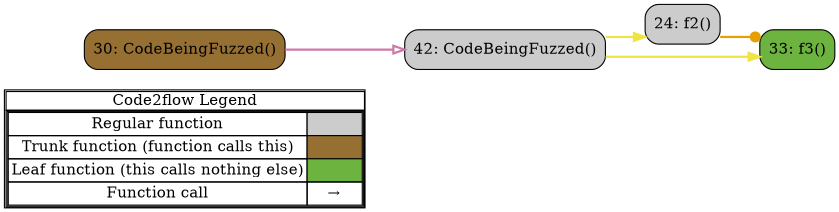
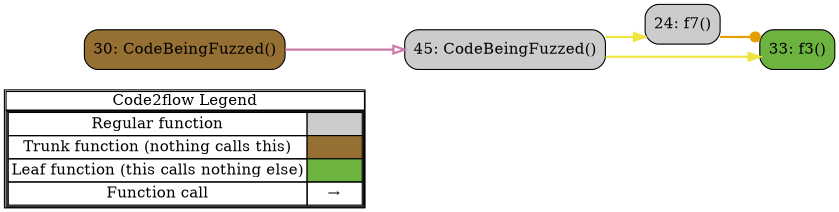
(683, 24) -> (683, 24)
(505, 50) -> (505, 50)
(158, 147) -> (158, 147)
